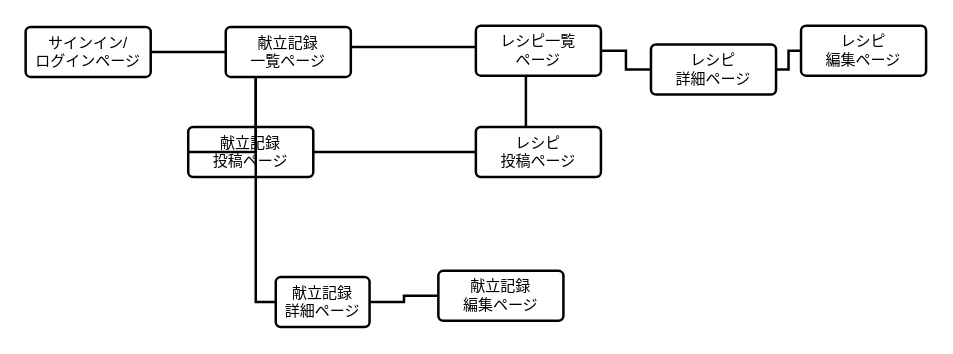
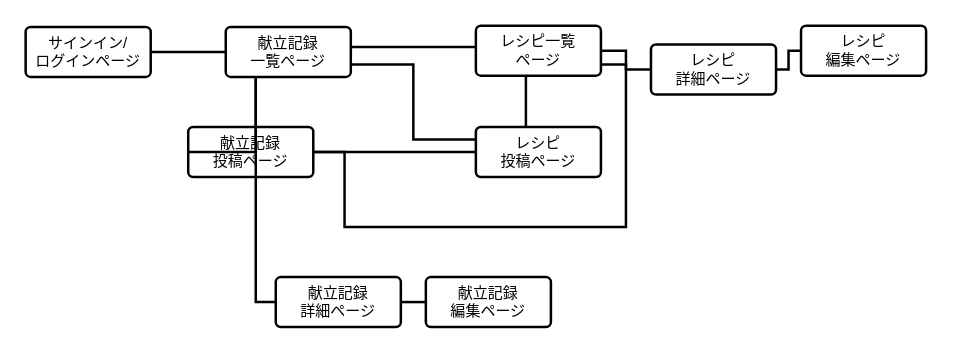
none -> (413, 101)
none -> (526, 227)
(501, 296) -> (488, 302)
(323, 302) -> (338, 302)
